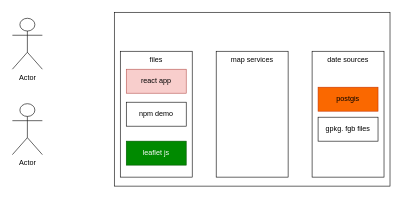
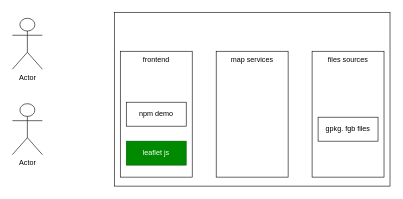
(156, 60) -> (156, 60)
(348, 60) -> (348, 60)
(156, 81) -> none
(348, 99) -> none
